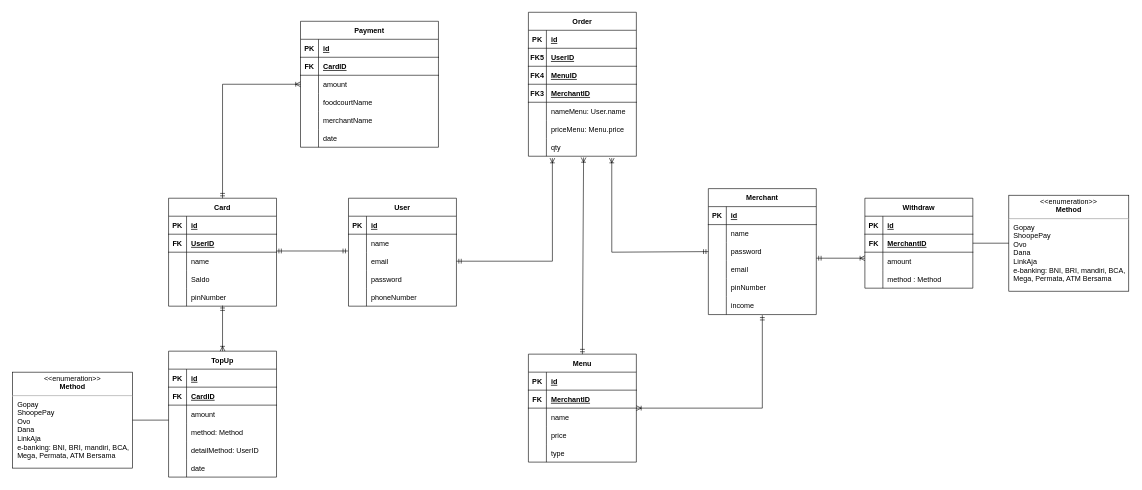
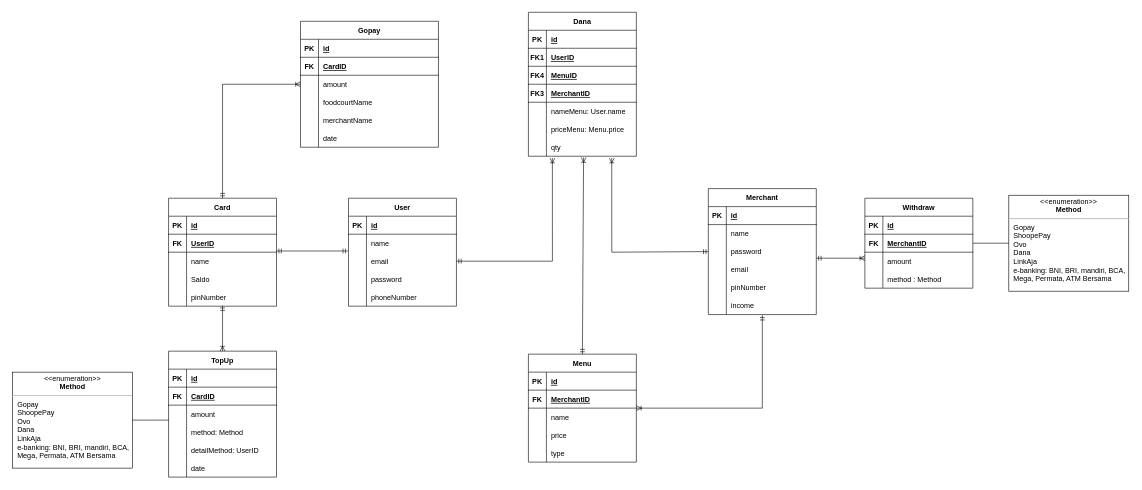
(582, 22) -> (582, 22)
(369, 31) -> (369, 31)
(537, 58) -> (537, 58)
